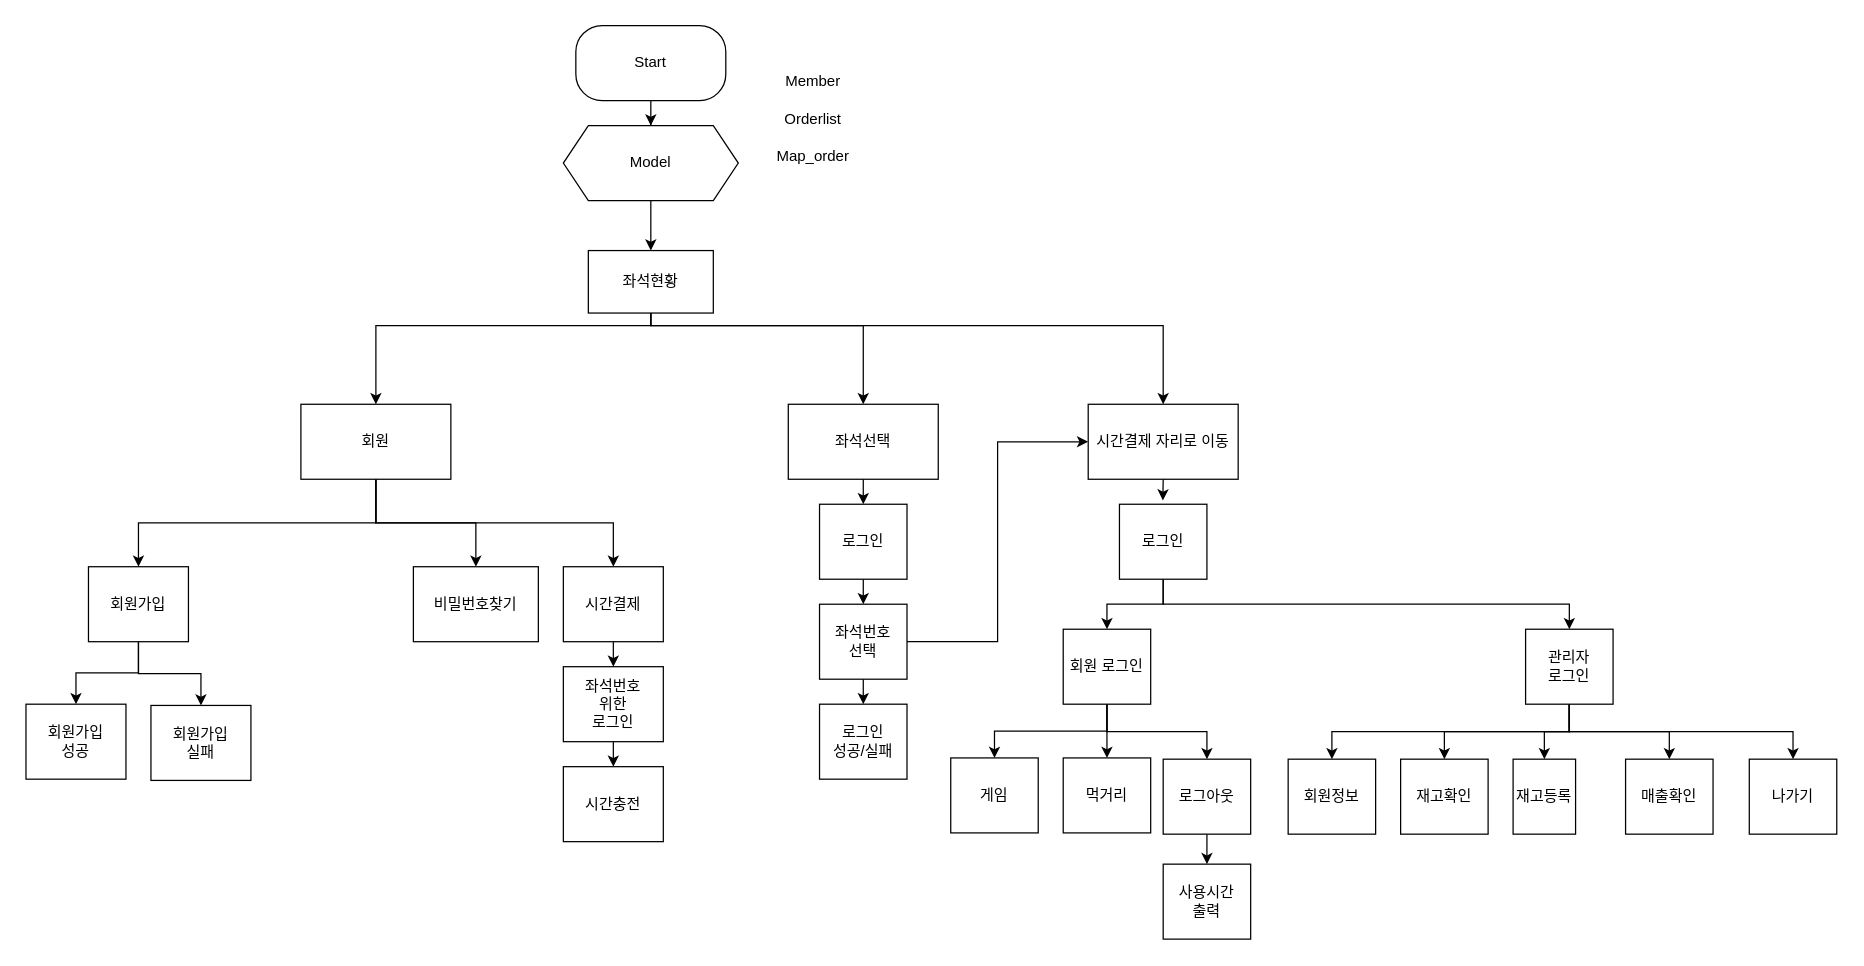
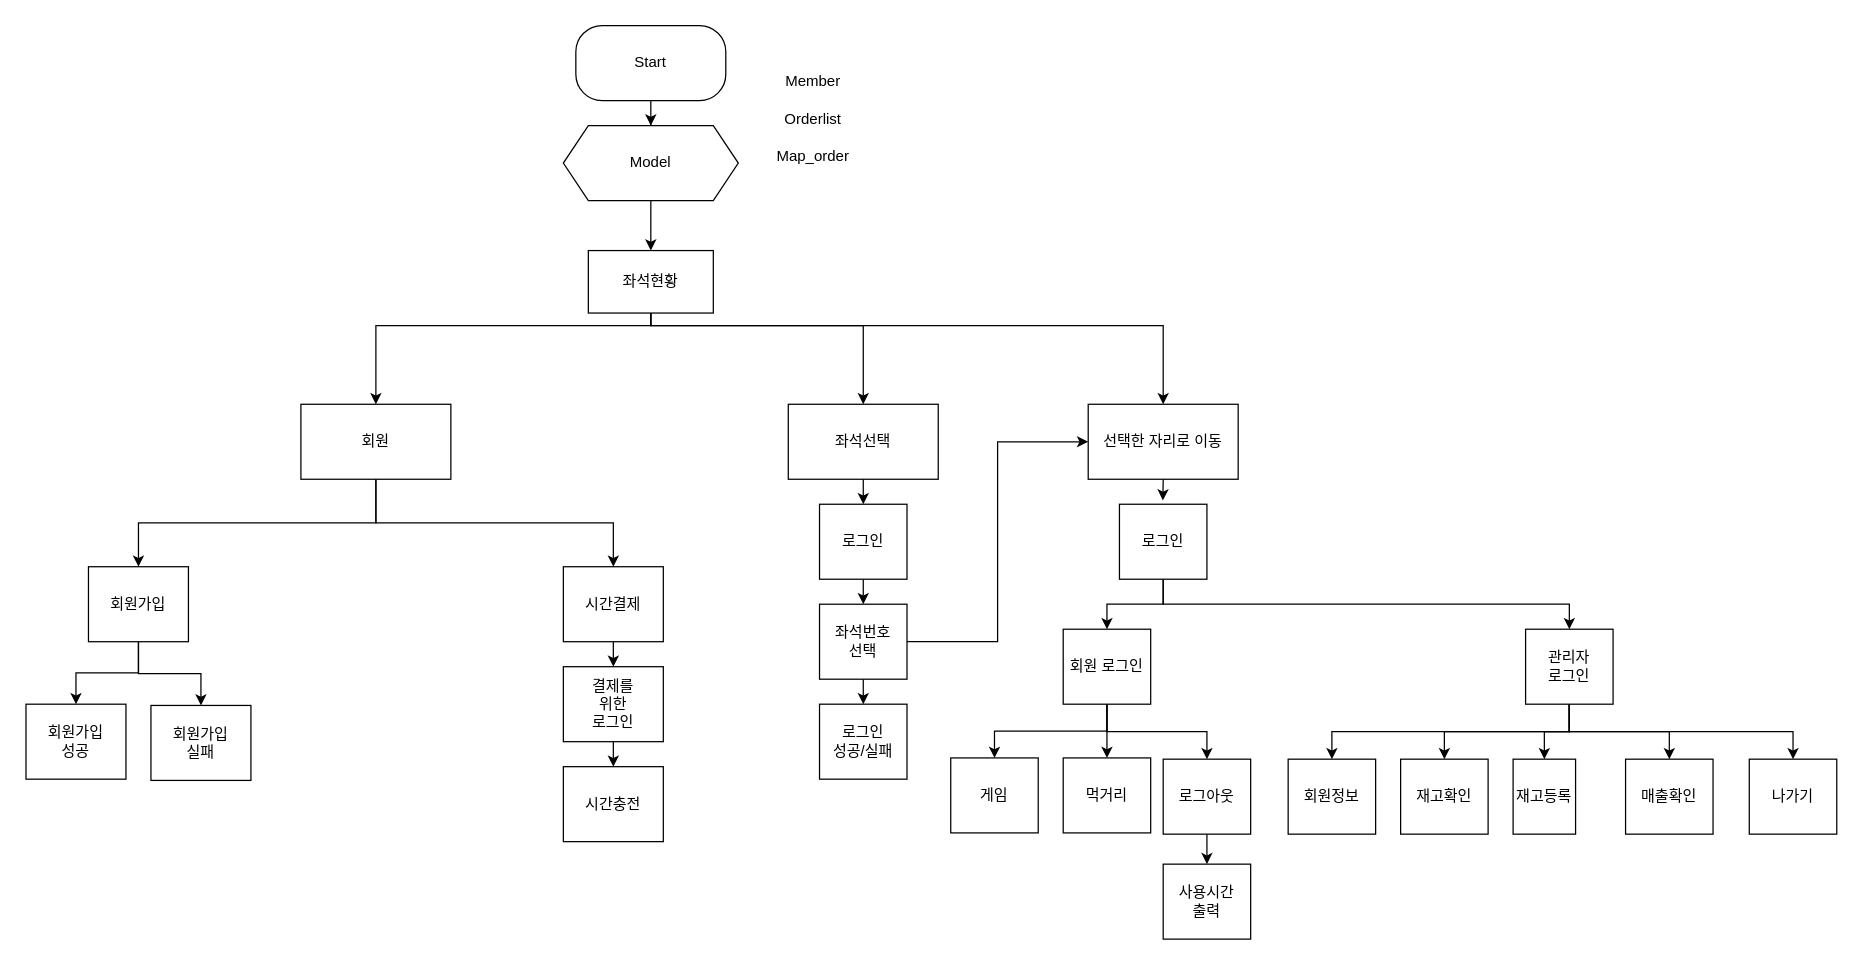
(1163, 442) -> (1163, 442)
(476, 543) -> none
(476, 604) -> none
(613, 704) -> (613, 704)
